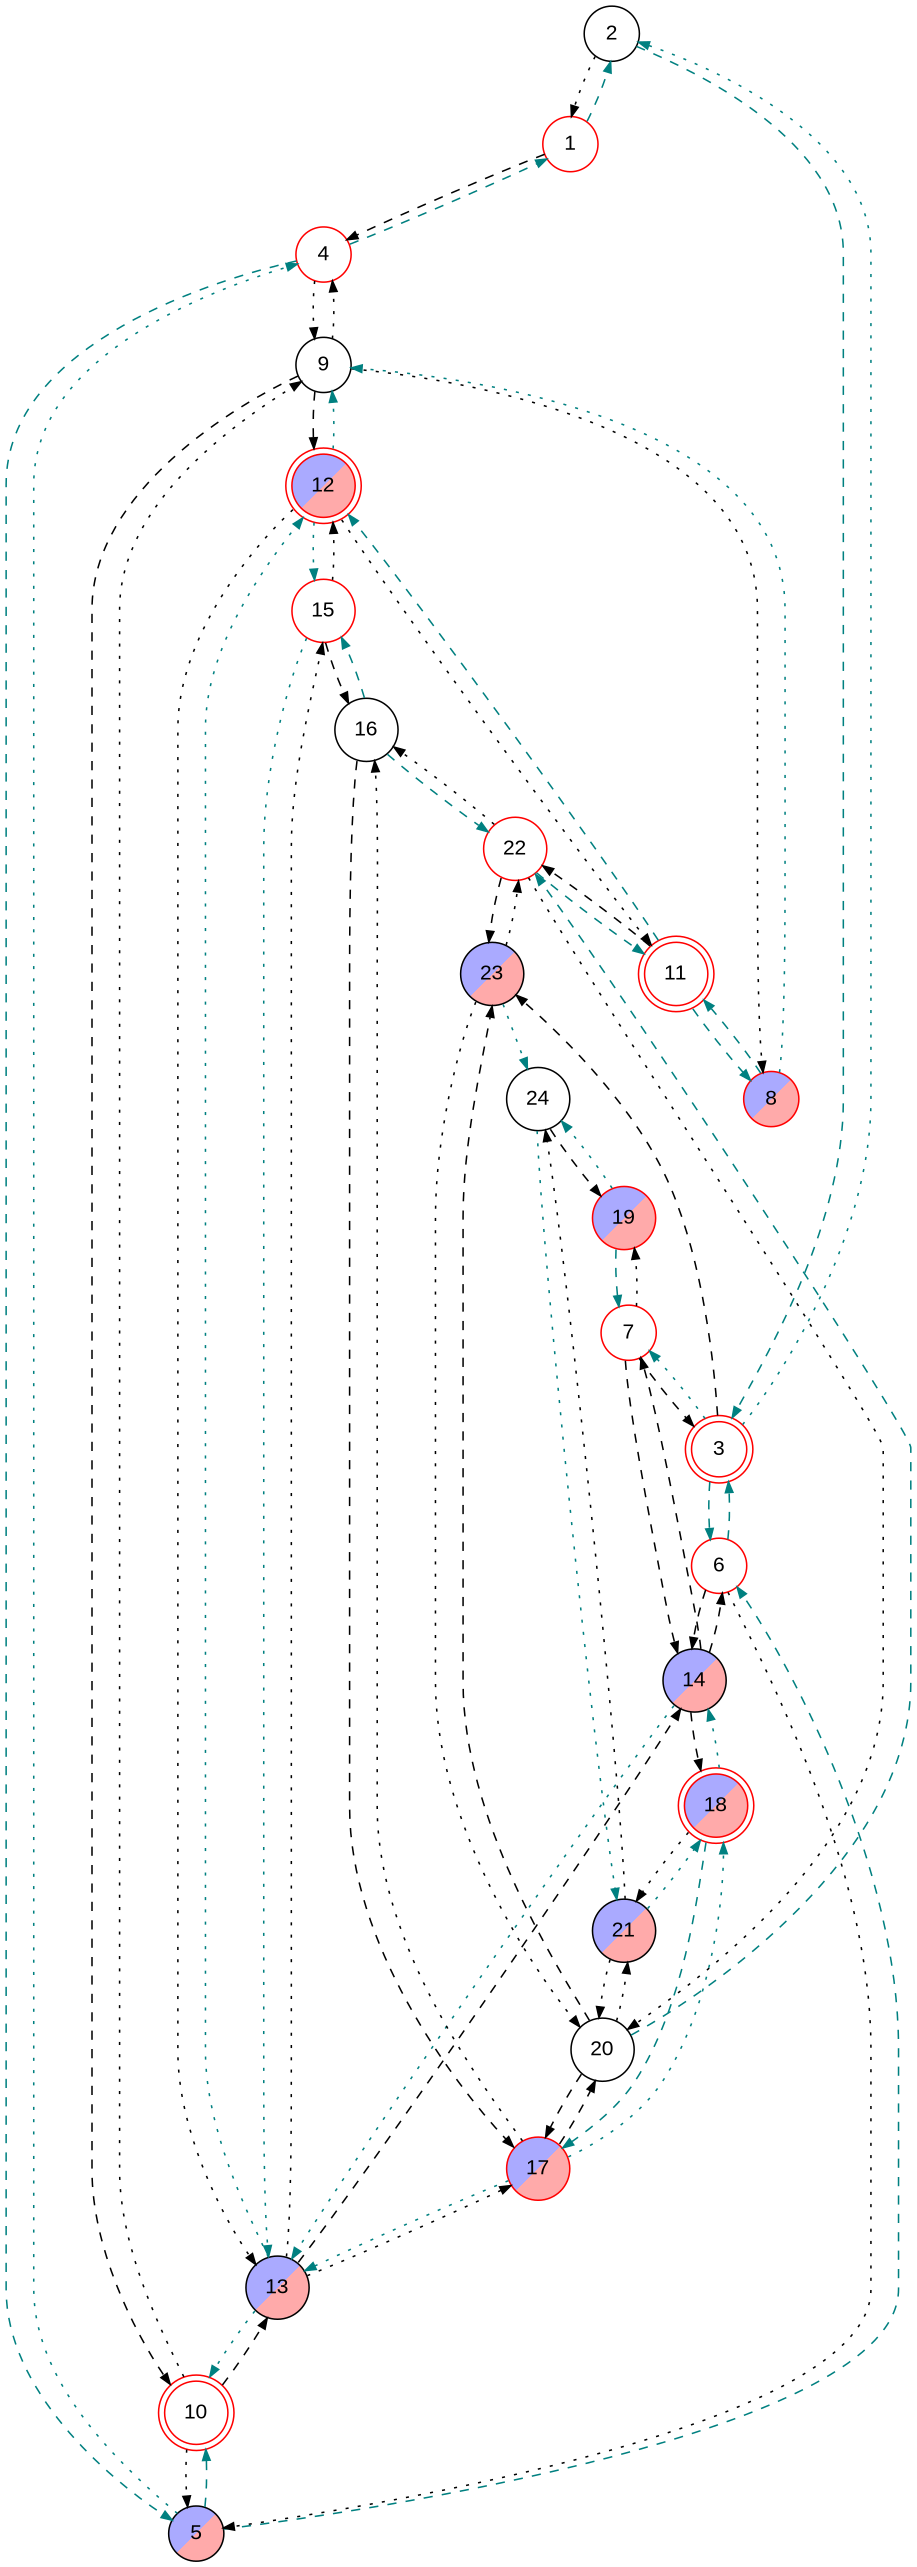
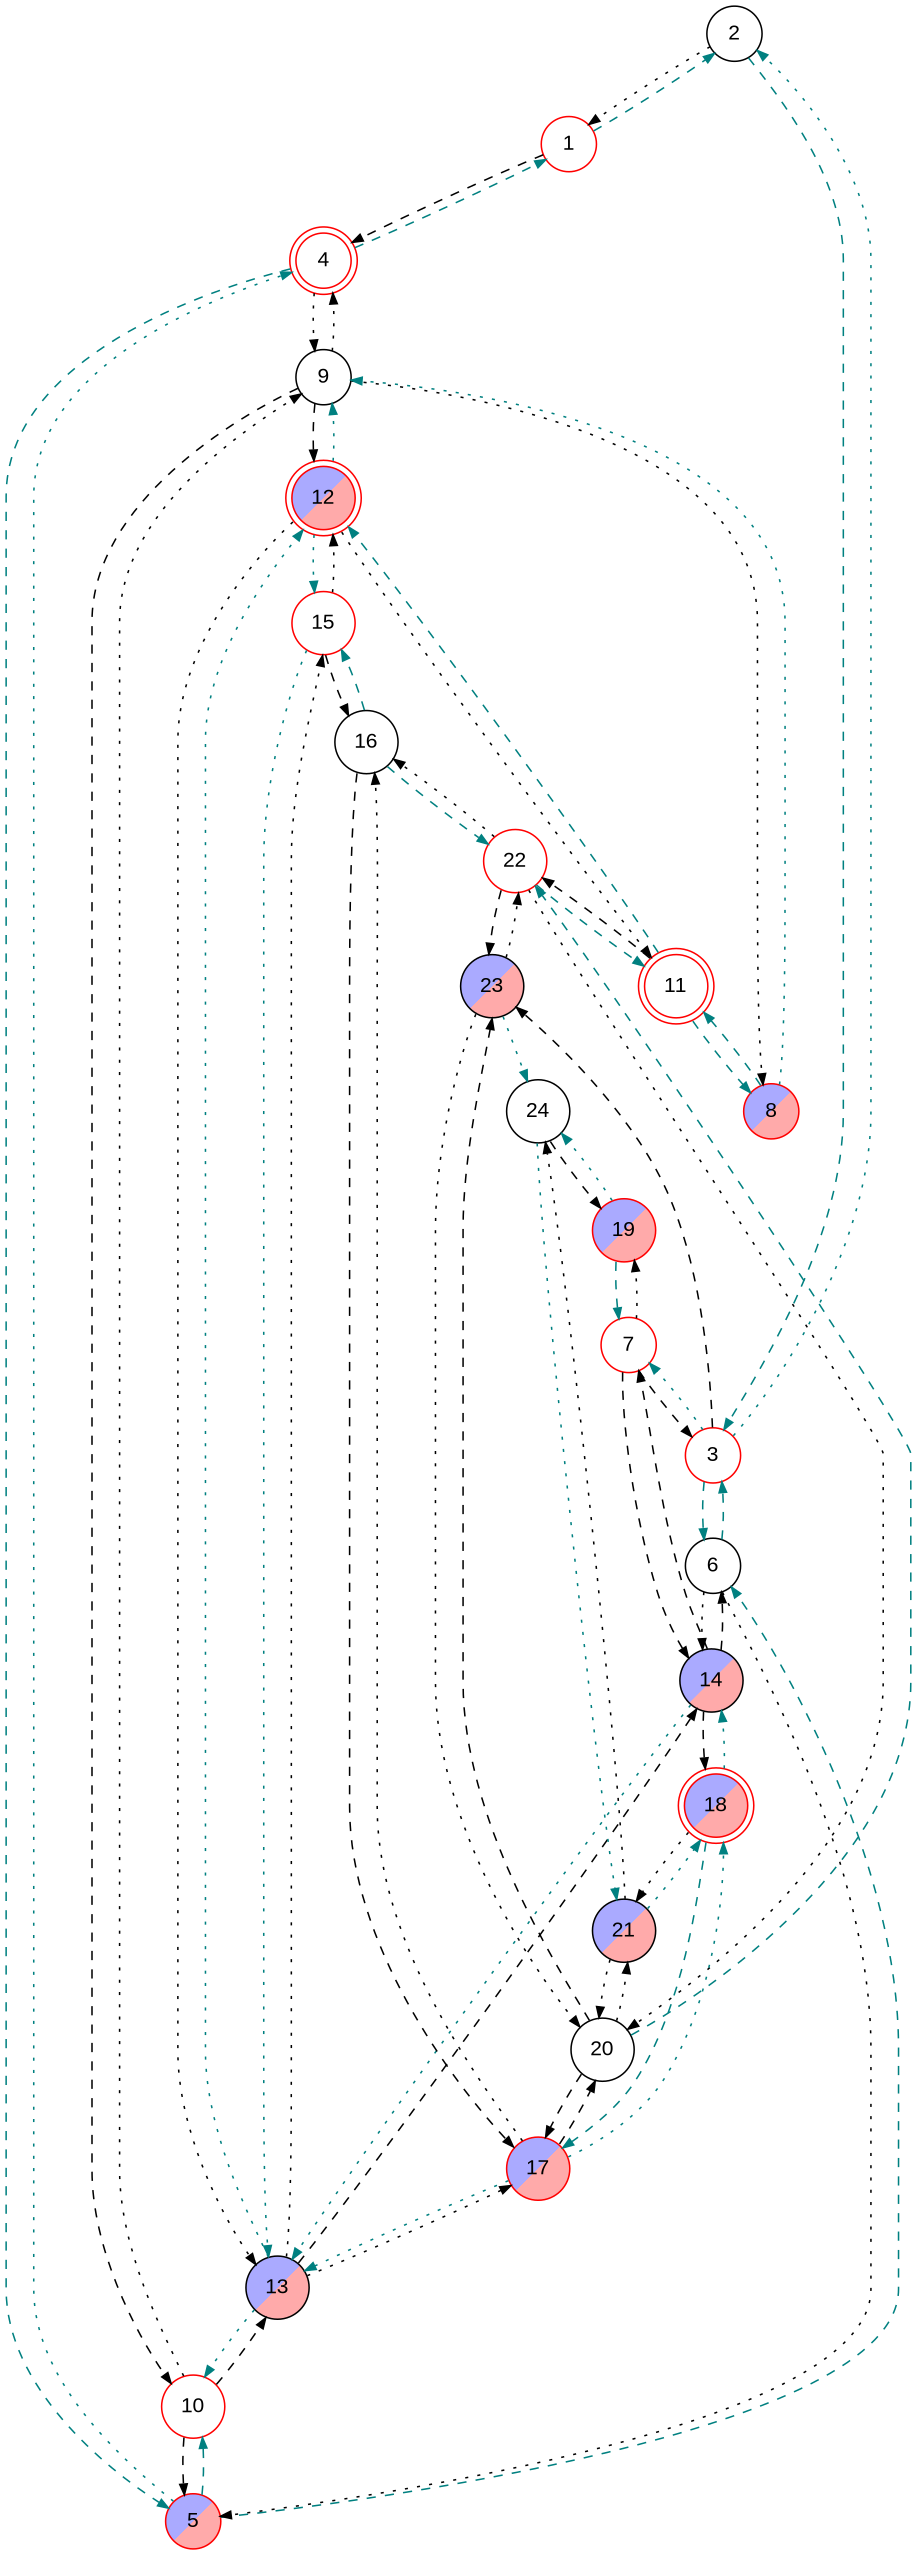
(324, 255) -> (324, 261)
(719, 1449) -> (713, 1455)
(719, 1566) -> (713, 1566)
(699, 1613) -> (702, 1612)
(196, 2413) -> (193, 2407)
(186, 2473) -> (183, 2461)
(196, 2534) -> (193, 2521)
